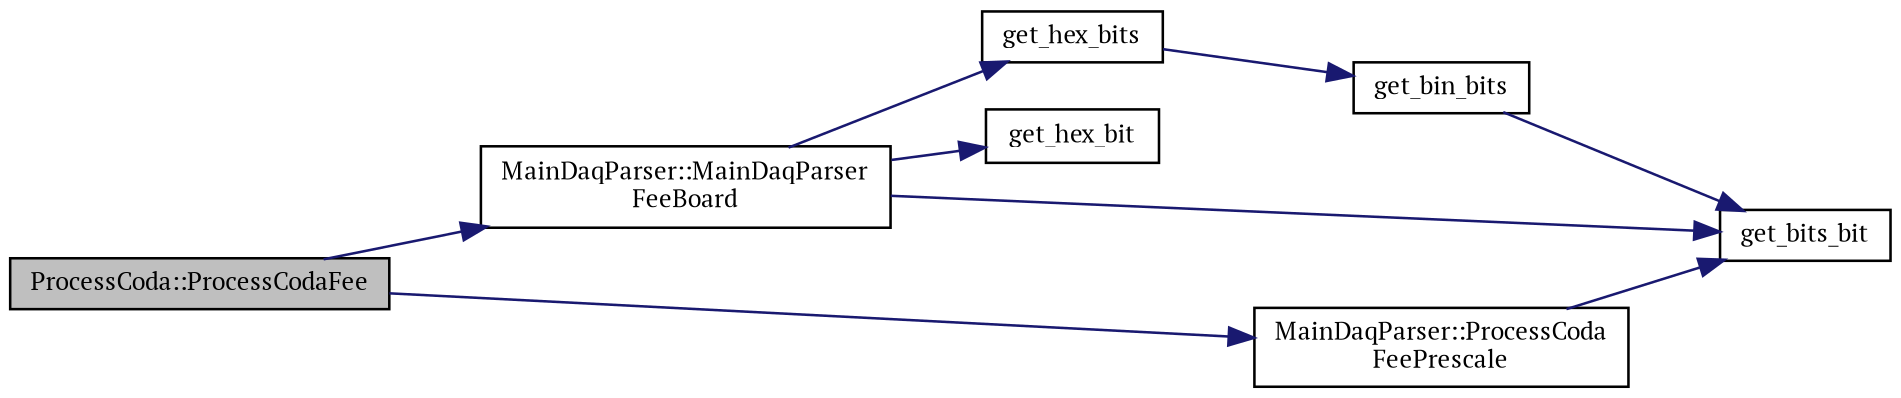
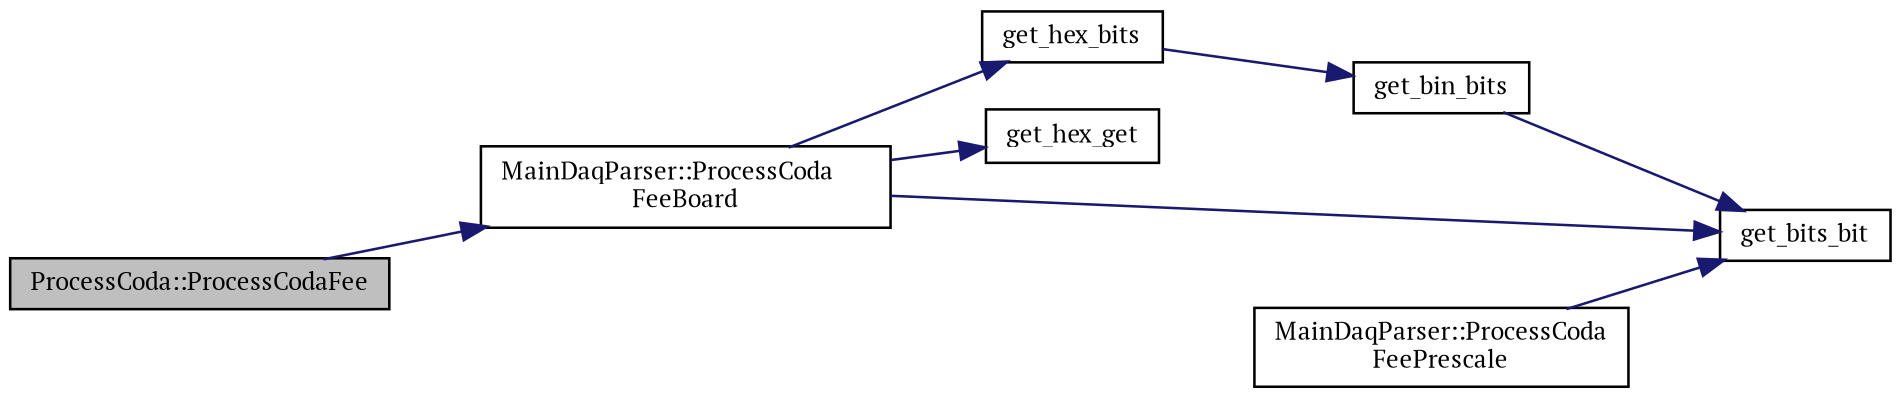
(1072, 136) -> (1072, 136)
(686, 187) -> (686, 187)
(809, 315) -> none
